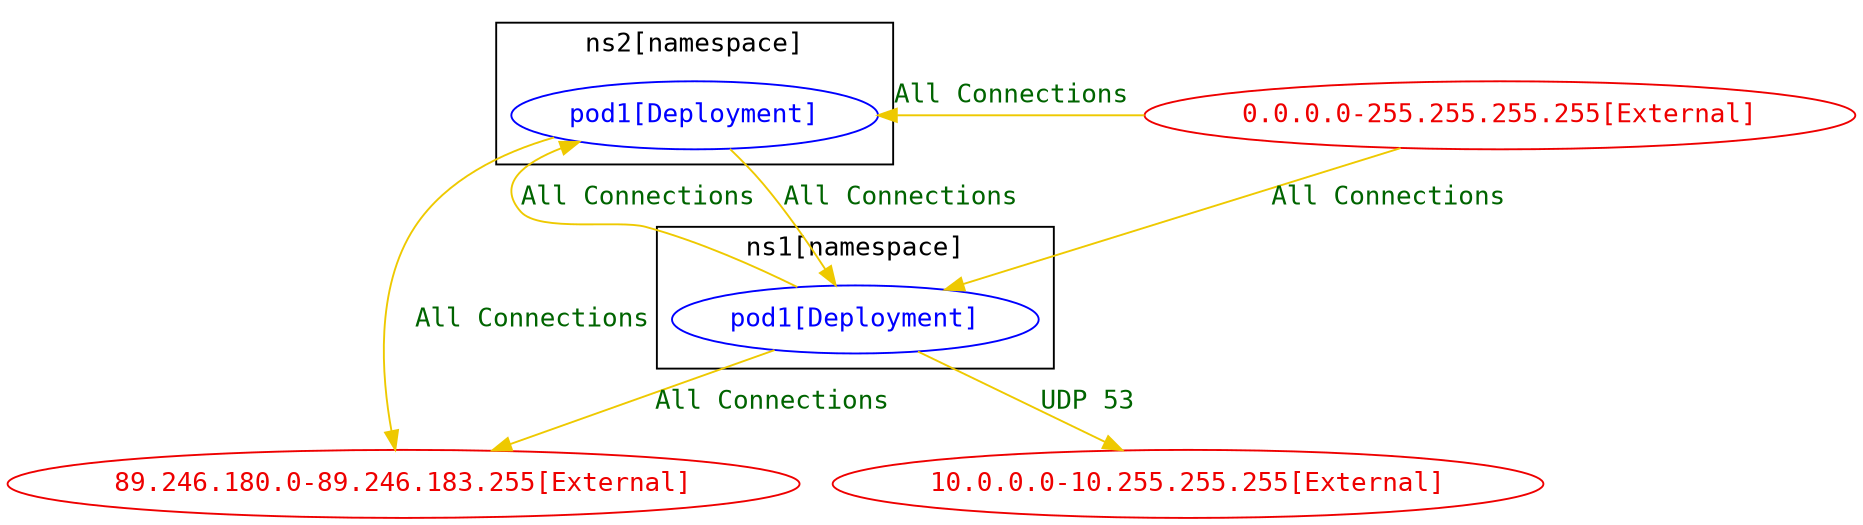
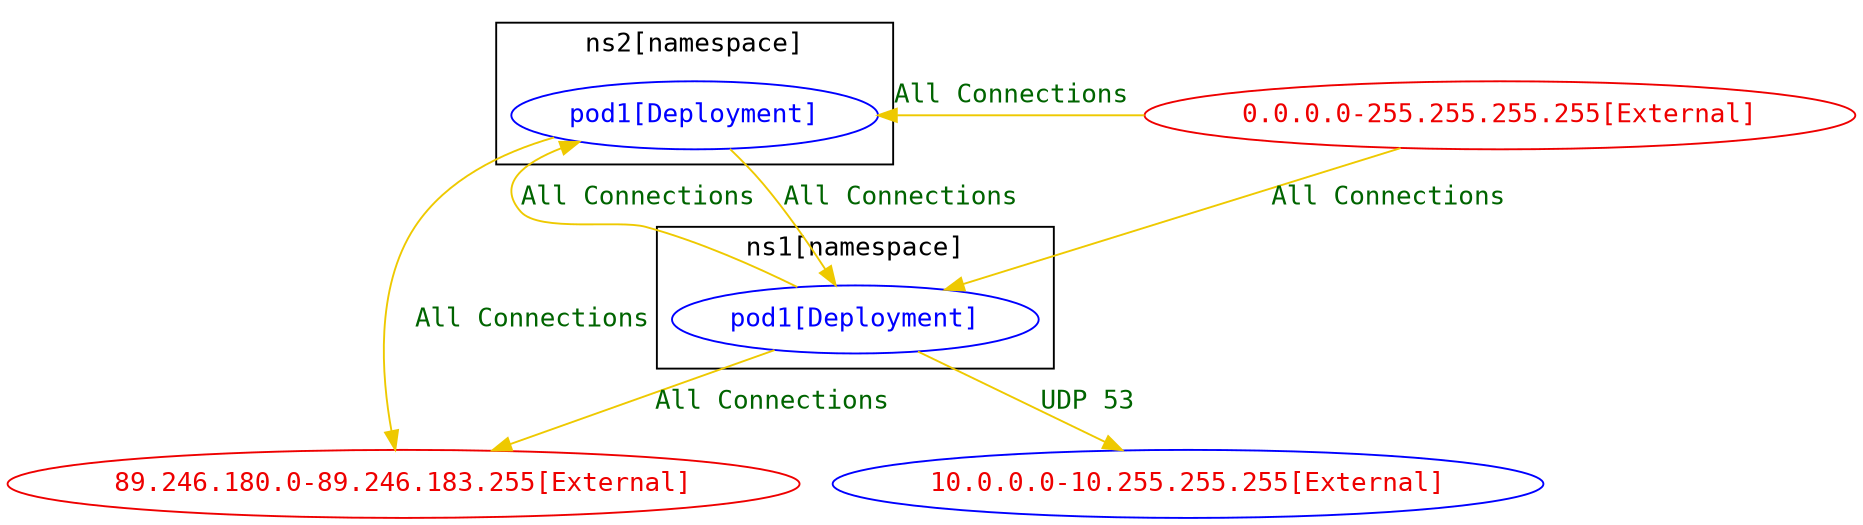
(1188, 484) -> (1188, 484)
